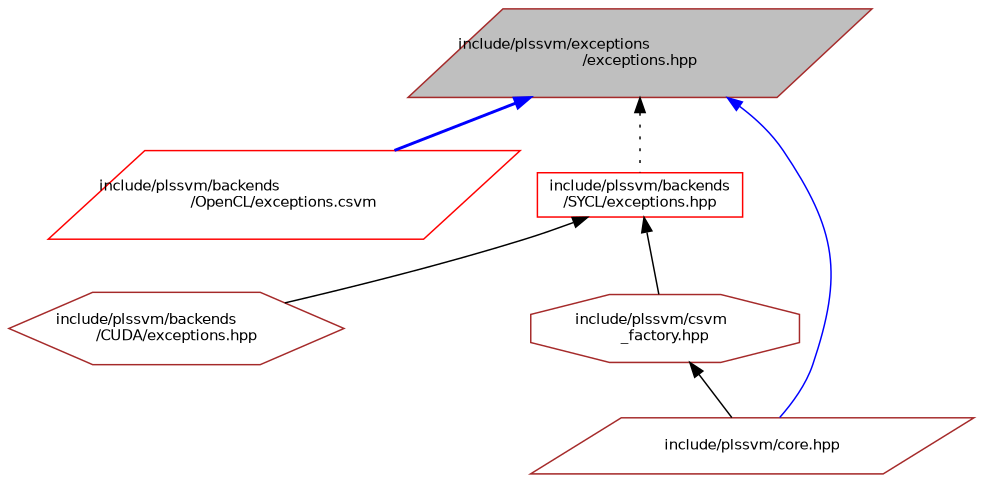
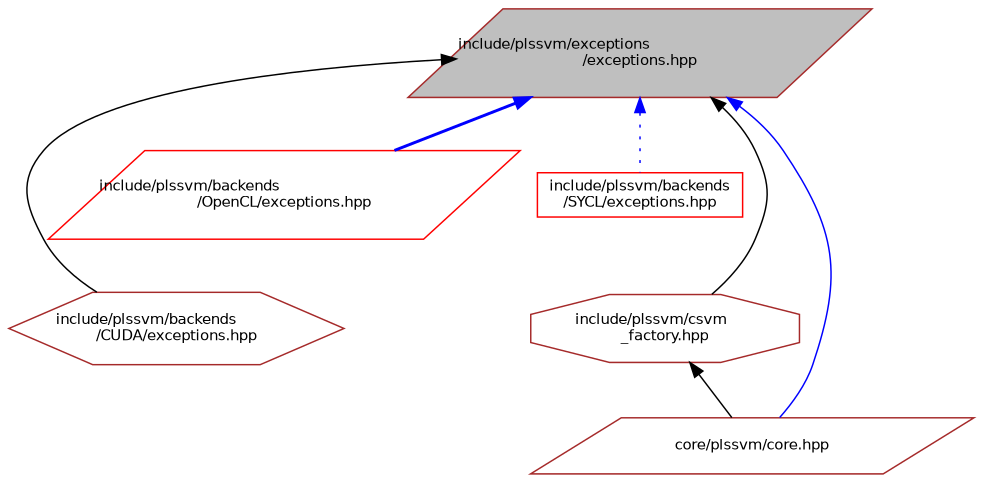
(640, 143) -> (640, 143)
(284, 195) -> (284, 195)
(653, 263) -> (766, 203)
(430, 266) -> (151, 98)
(752, 446) -> (752, 446)
